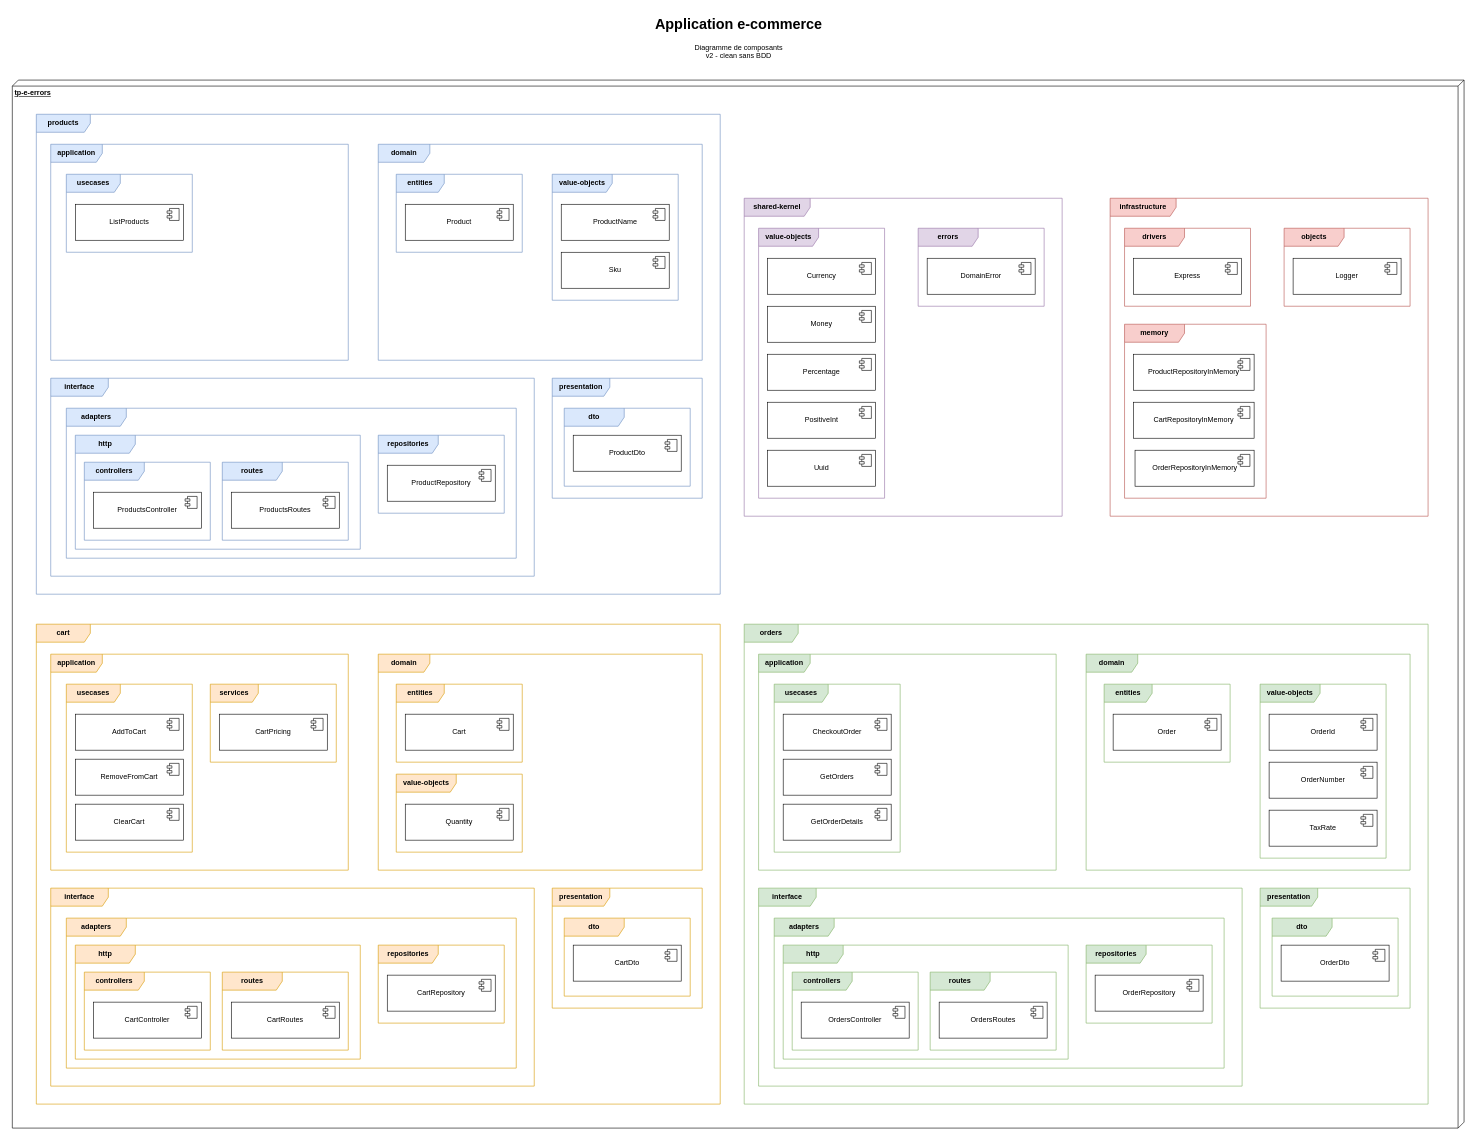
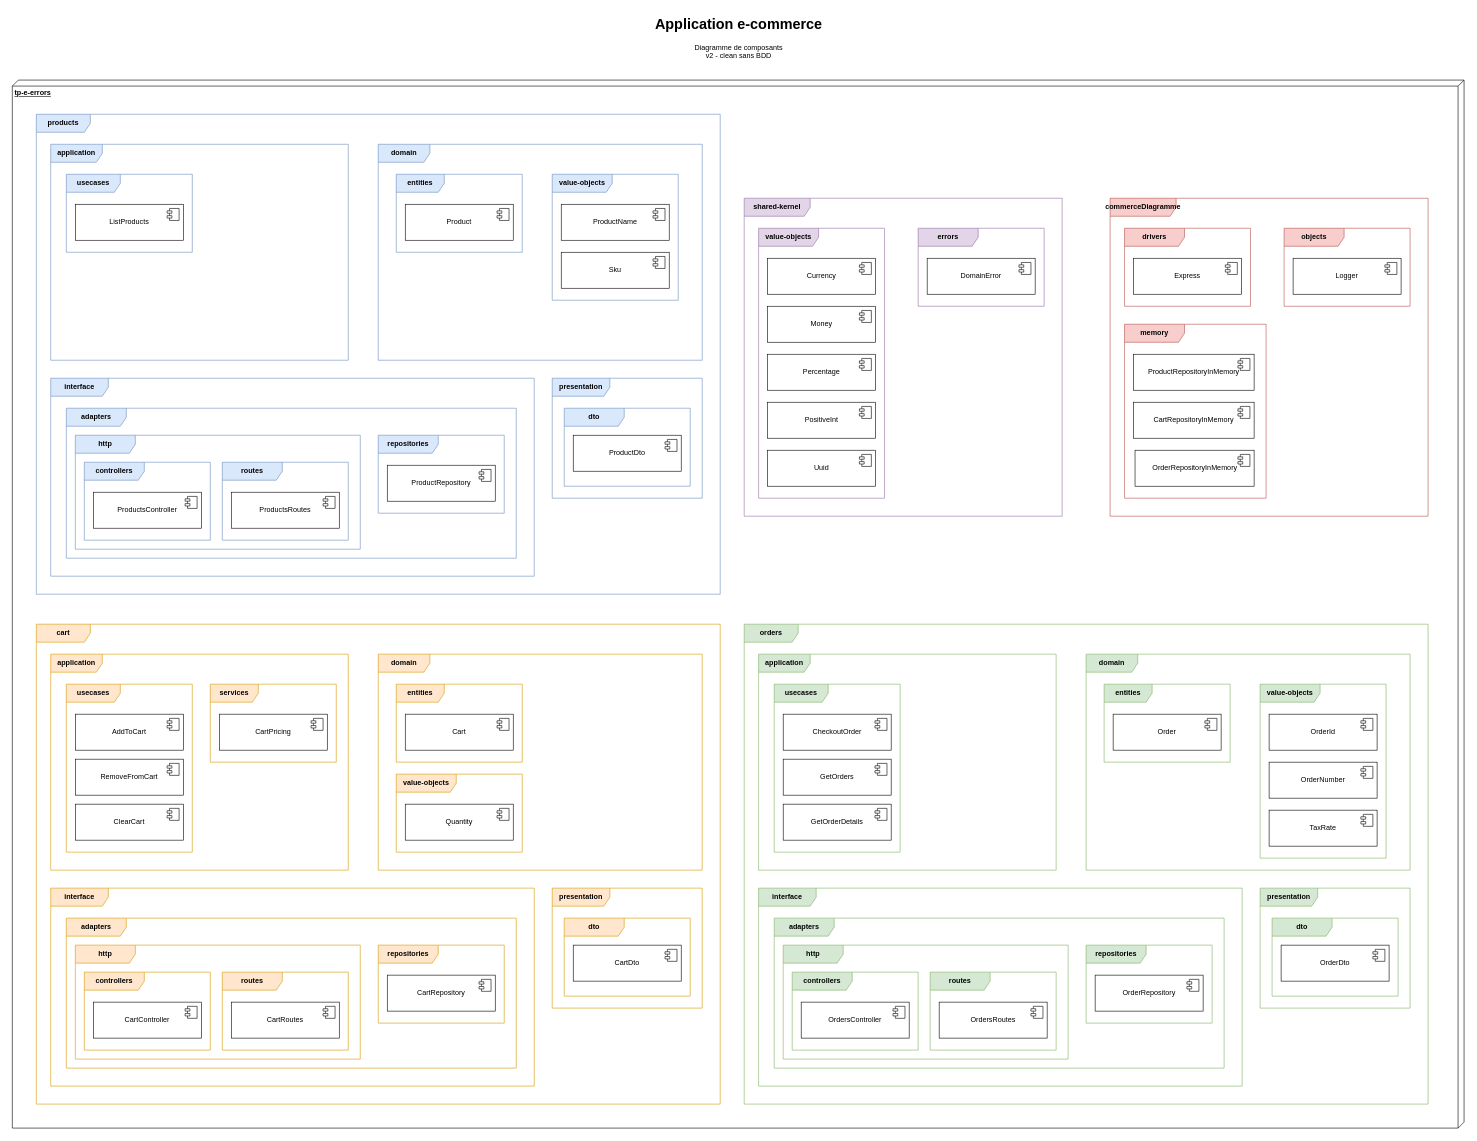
(1143, 207) -> (1143, 207)
